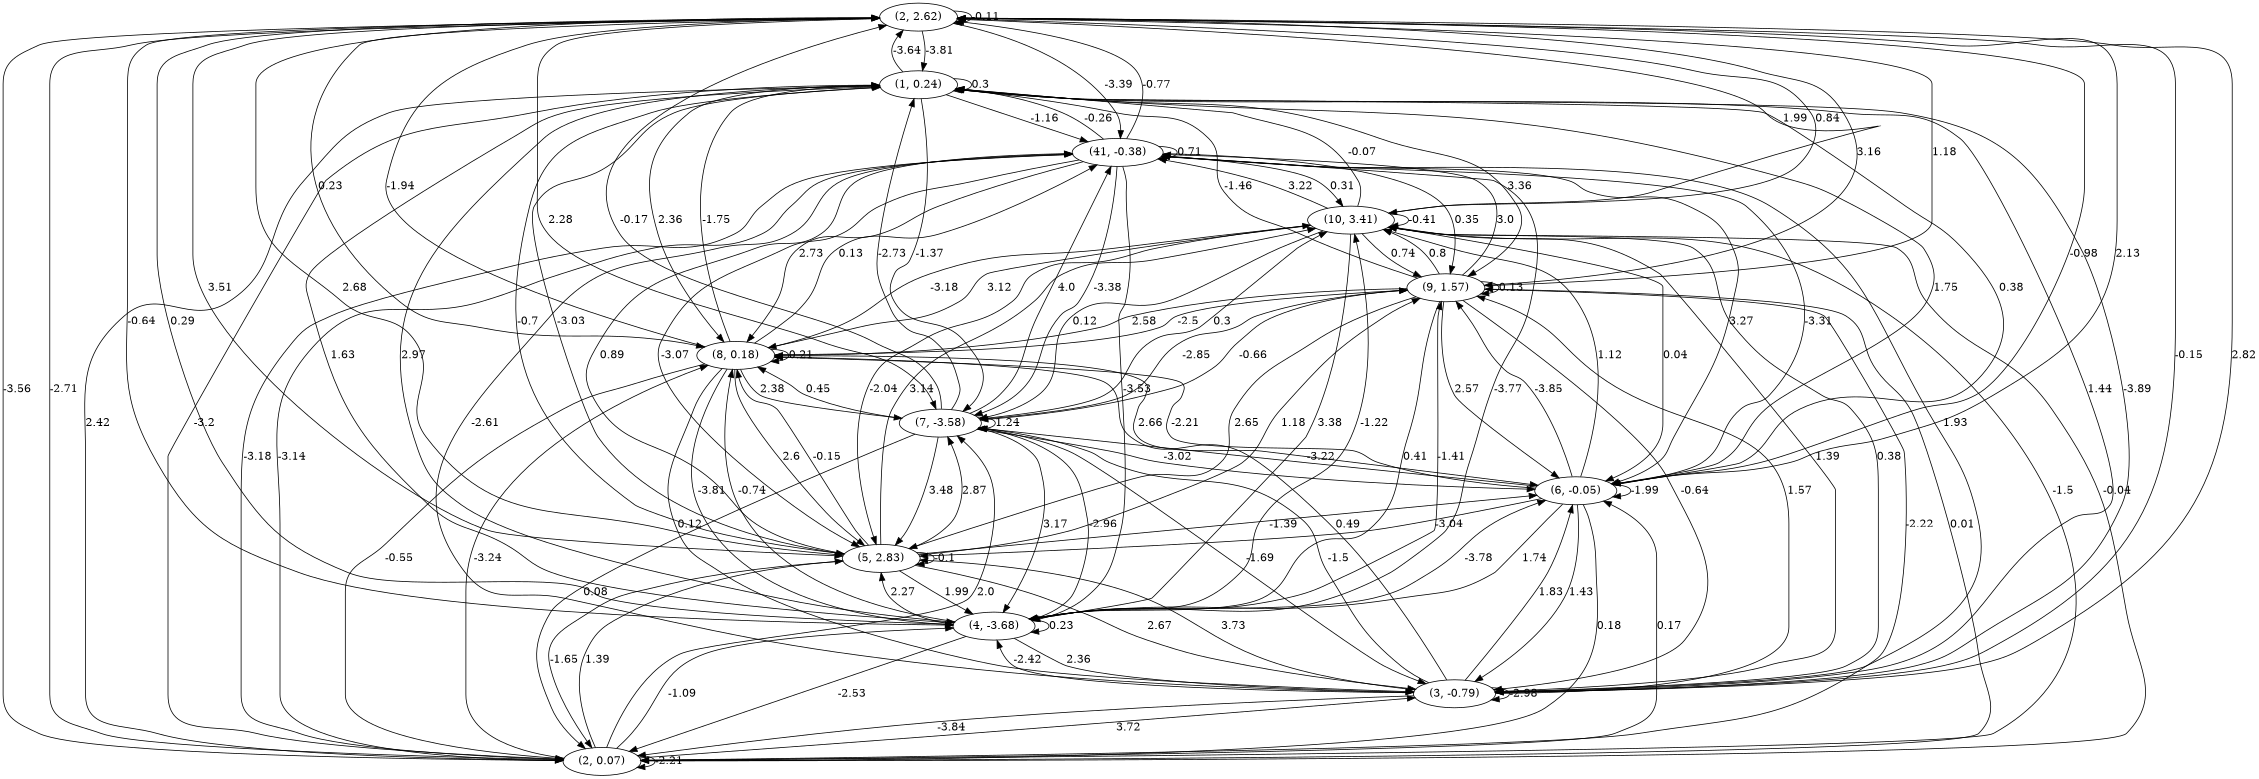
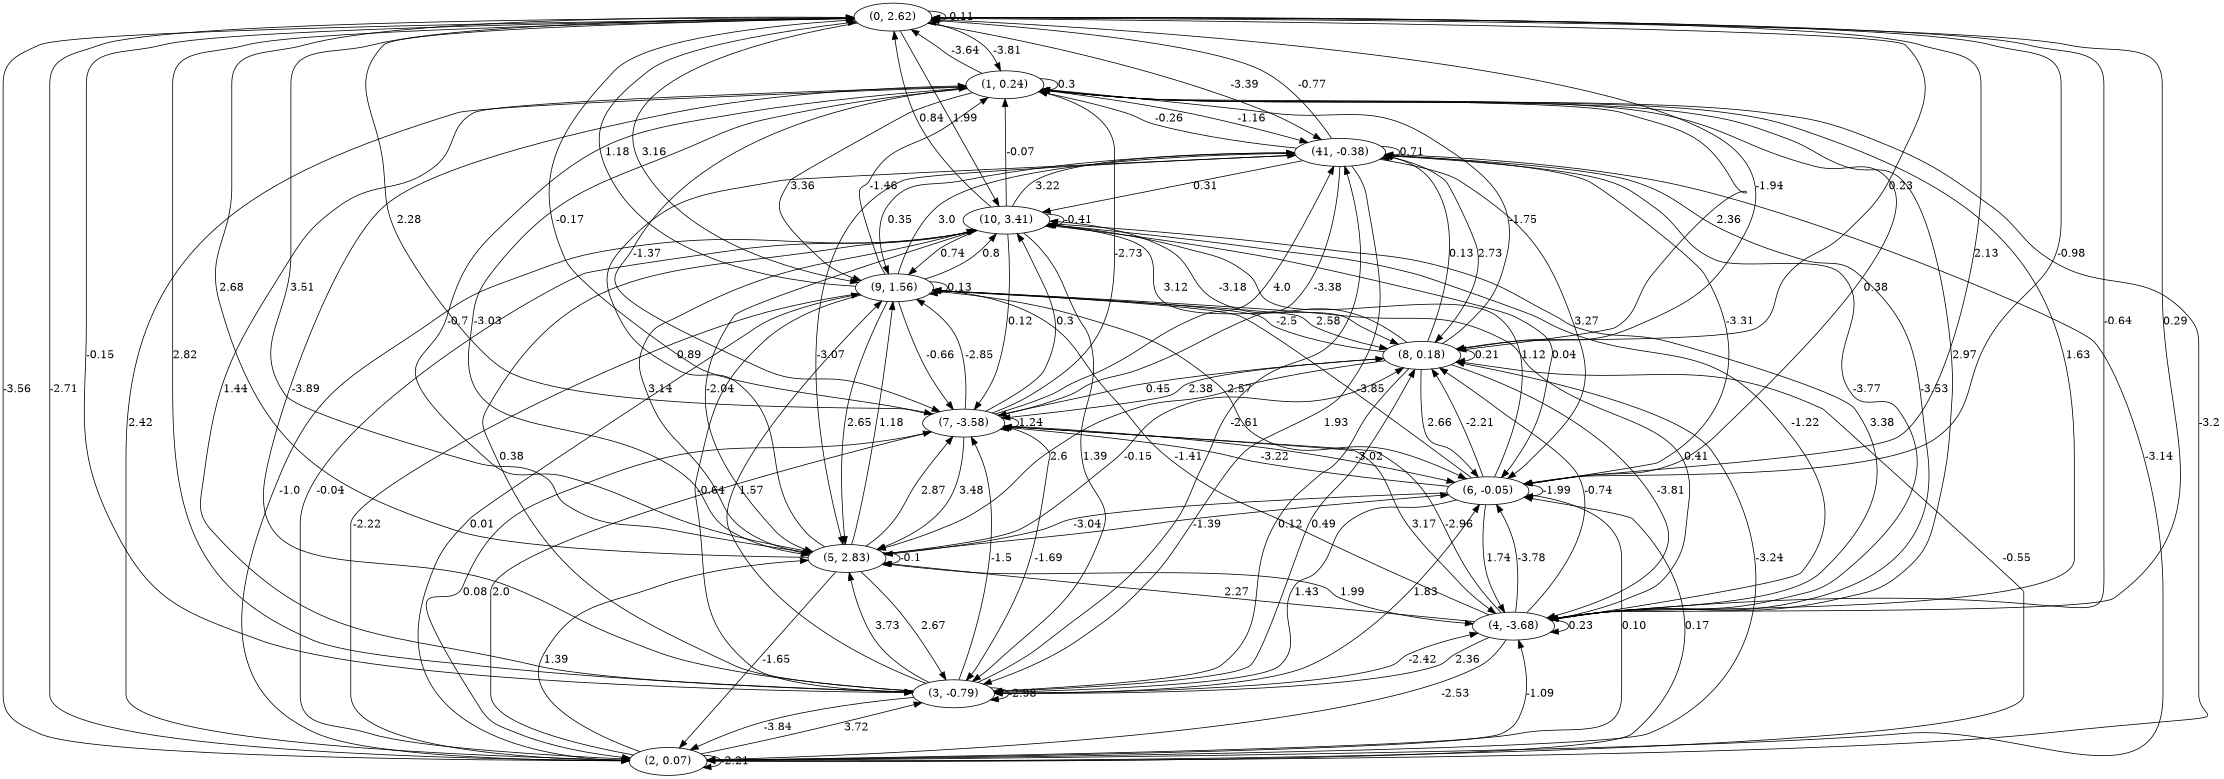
(919, 17) -> (893, 17)
(1669, 150) -> none
(1446, 288) -> (894, 288)
(344, 311) -> none
(2063, 491) -> (290, 491)
(1609, 626) -> (1634, 626)
